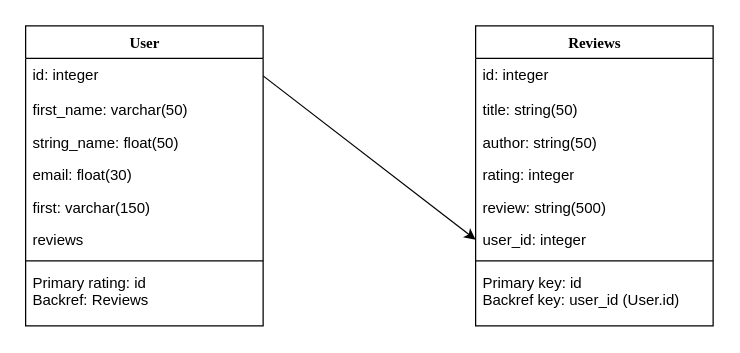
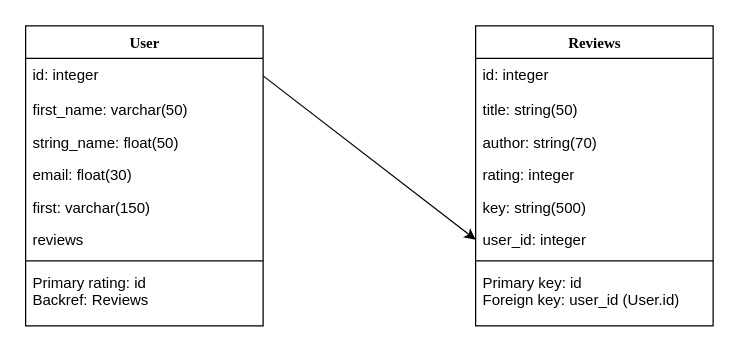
(553, 143) -> (553, 143)
(555, 208) -> (544, 208)
(595, 292) -> (594, 292)
